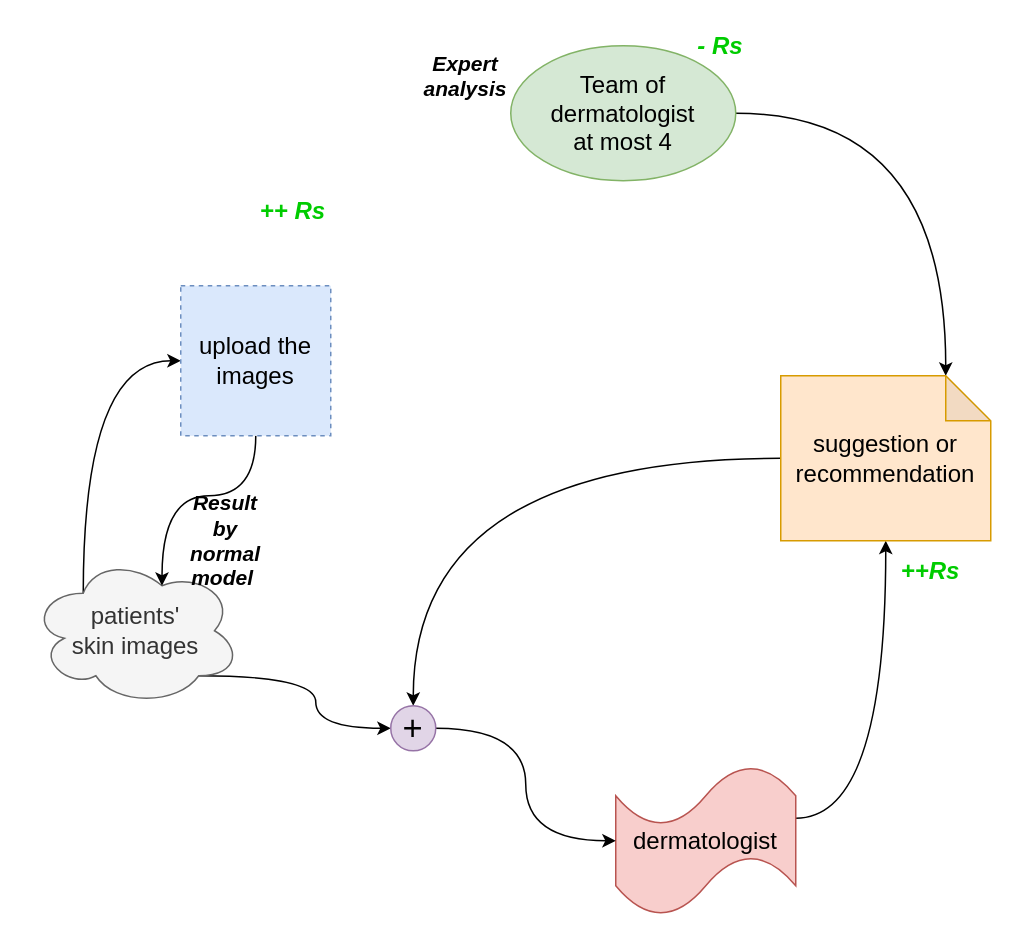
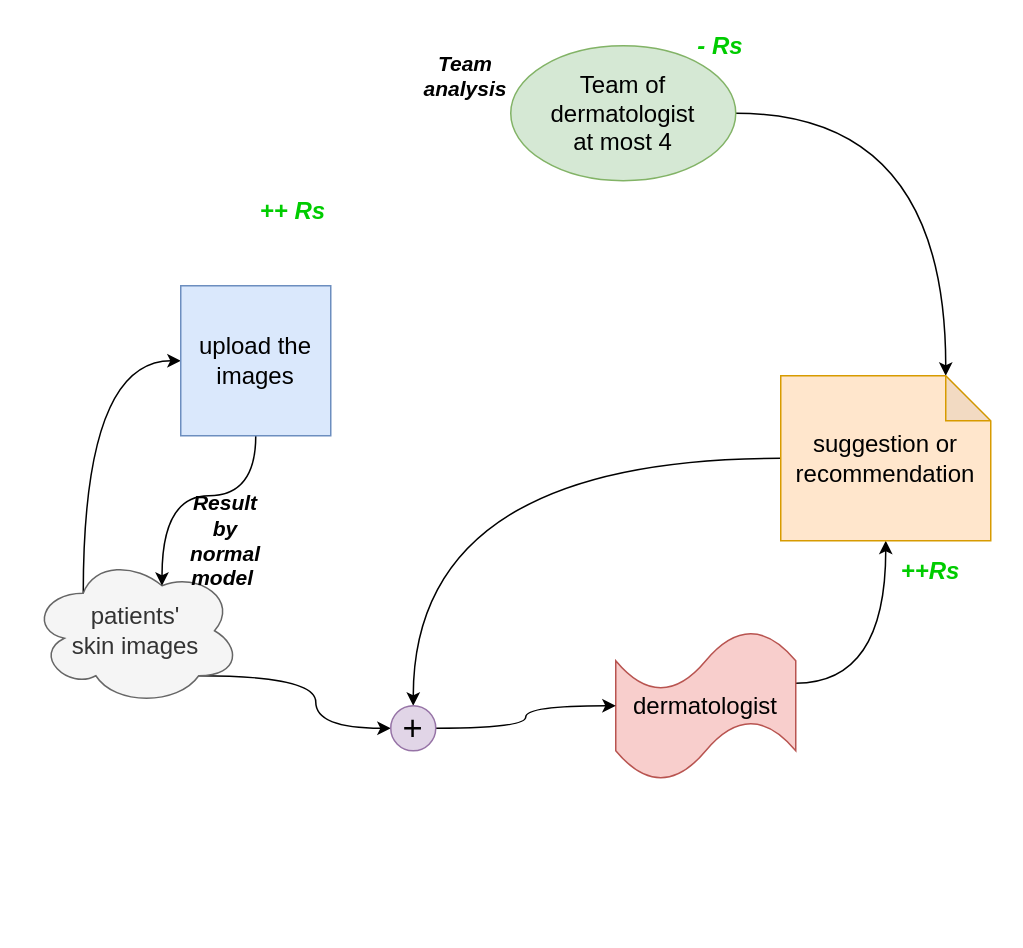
(466, 76) -> (466, 76)
(256, 361) -> (256, 361)
(706, 841) -> (706, 706)
